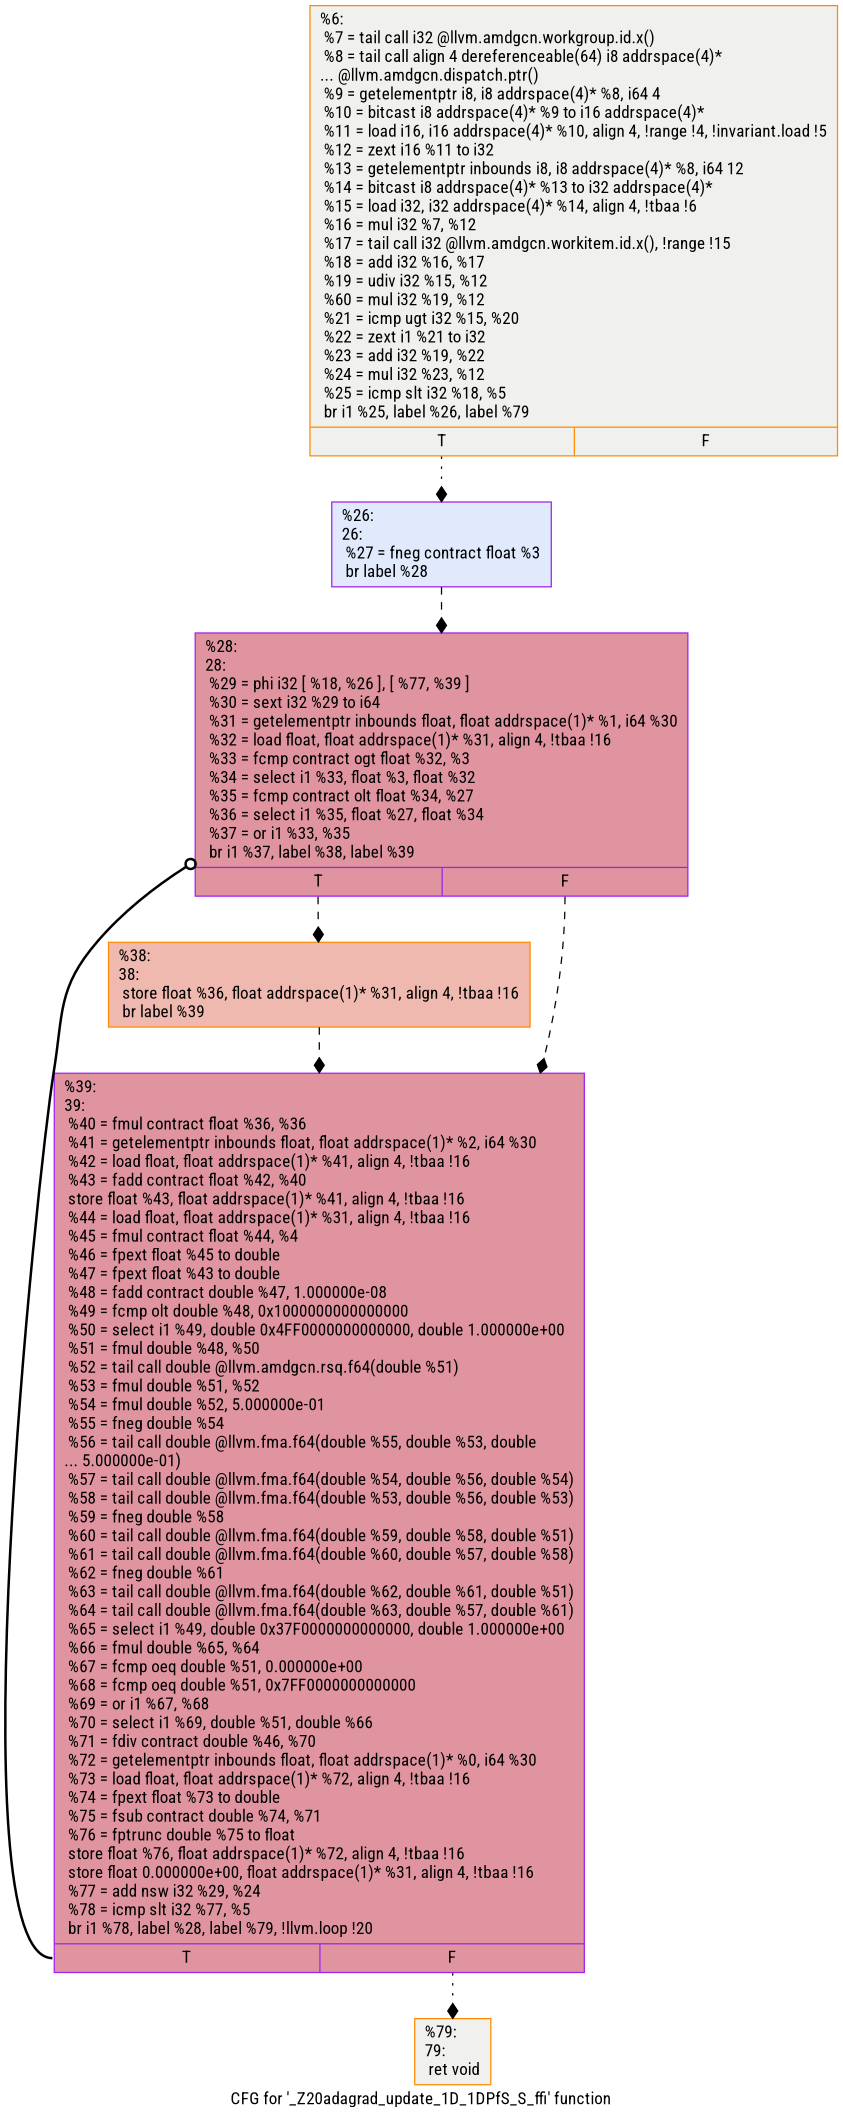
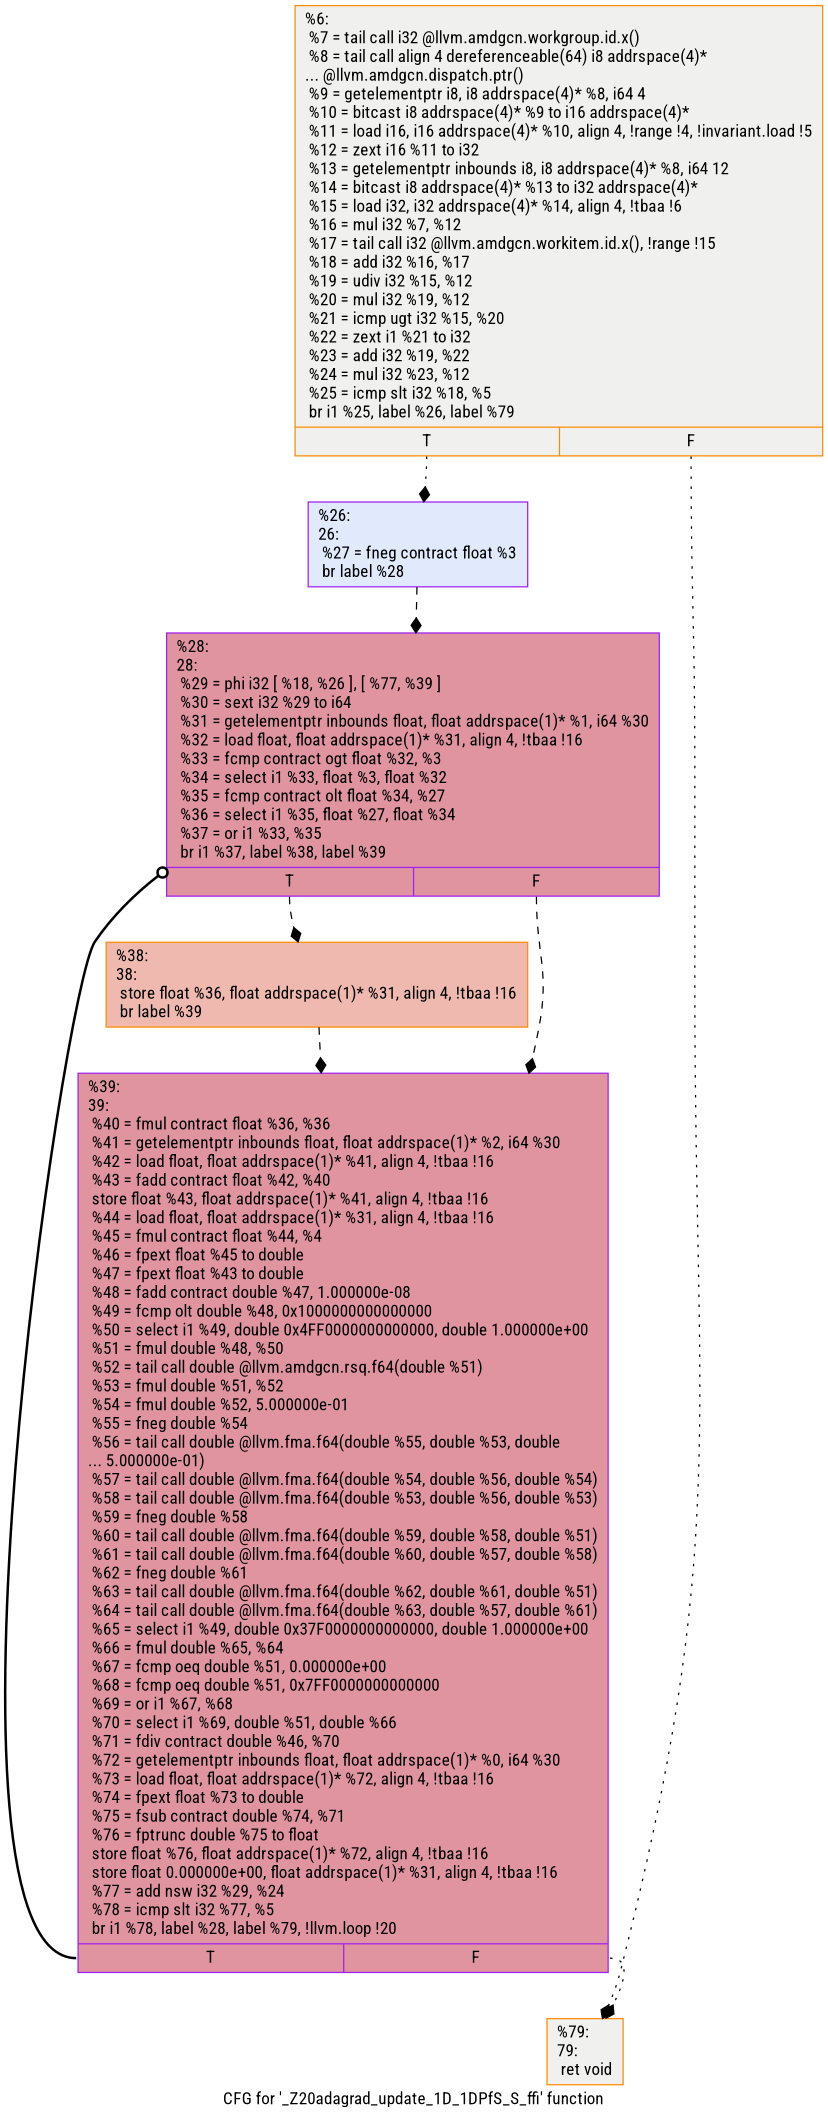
(403, 300) -> (388, 300)
none -> (698, 1235)
